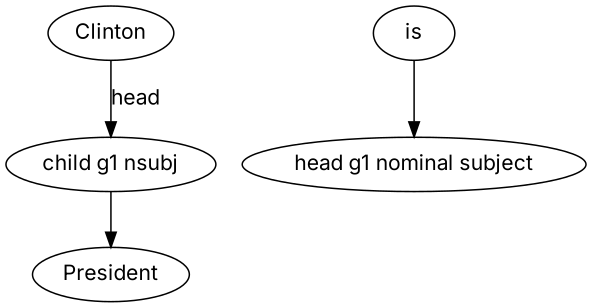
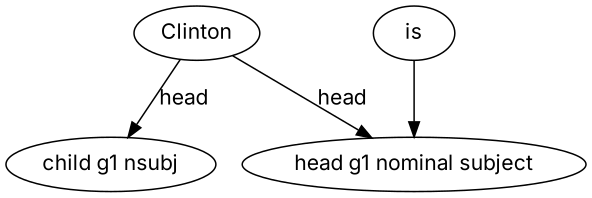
none -> (296, 93)
(111, 275) -> none
